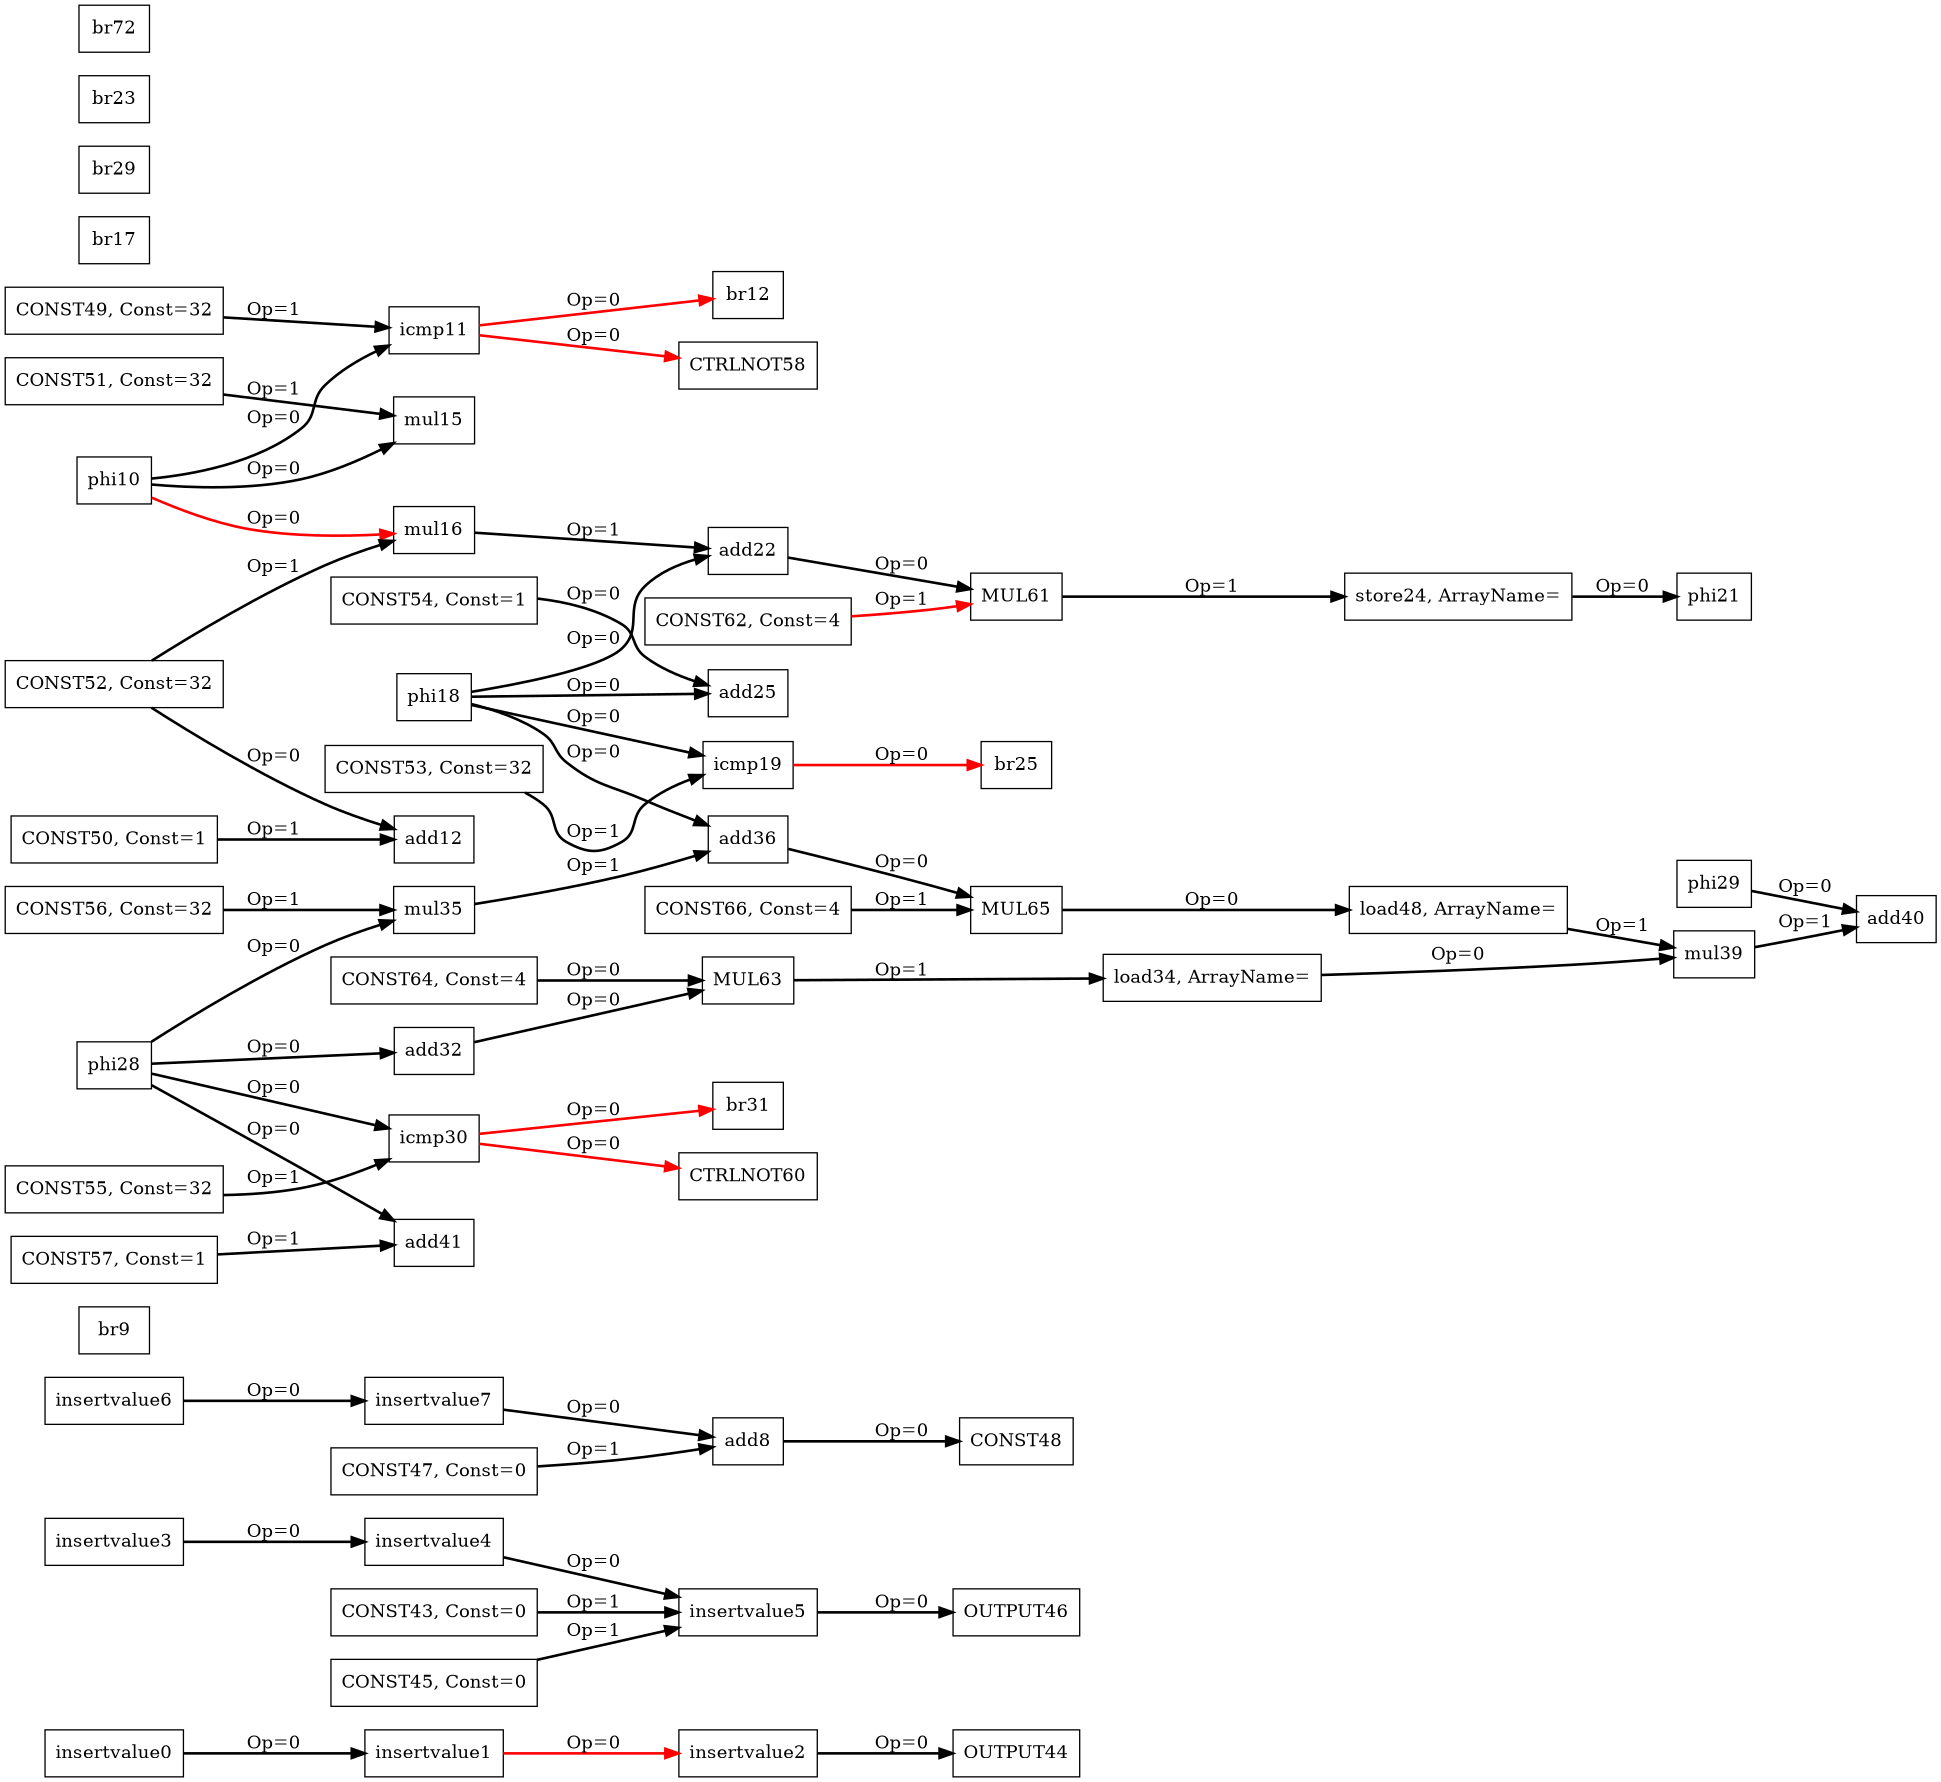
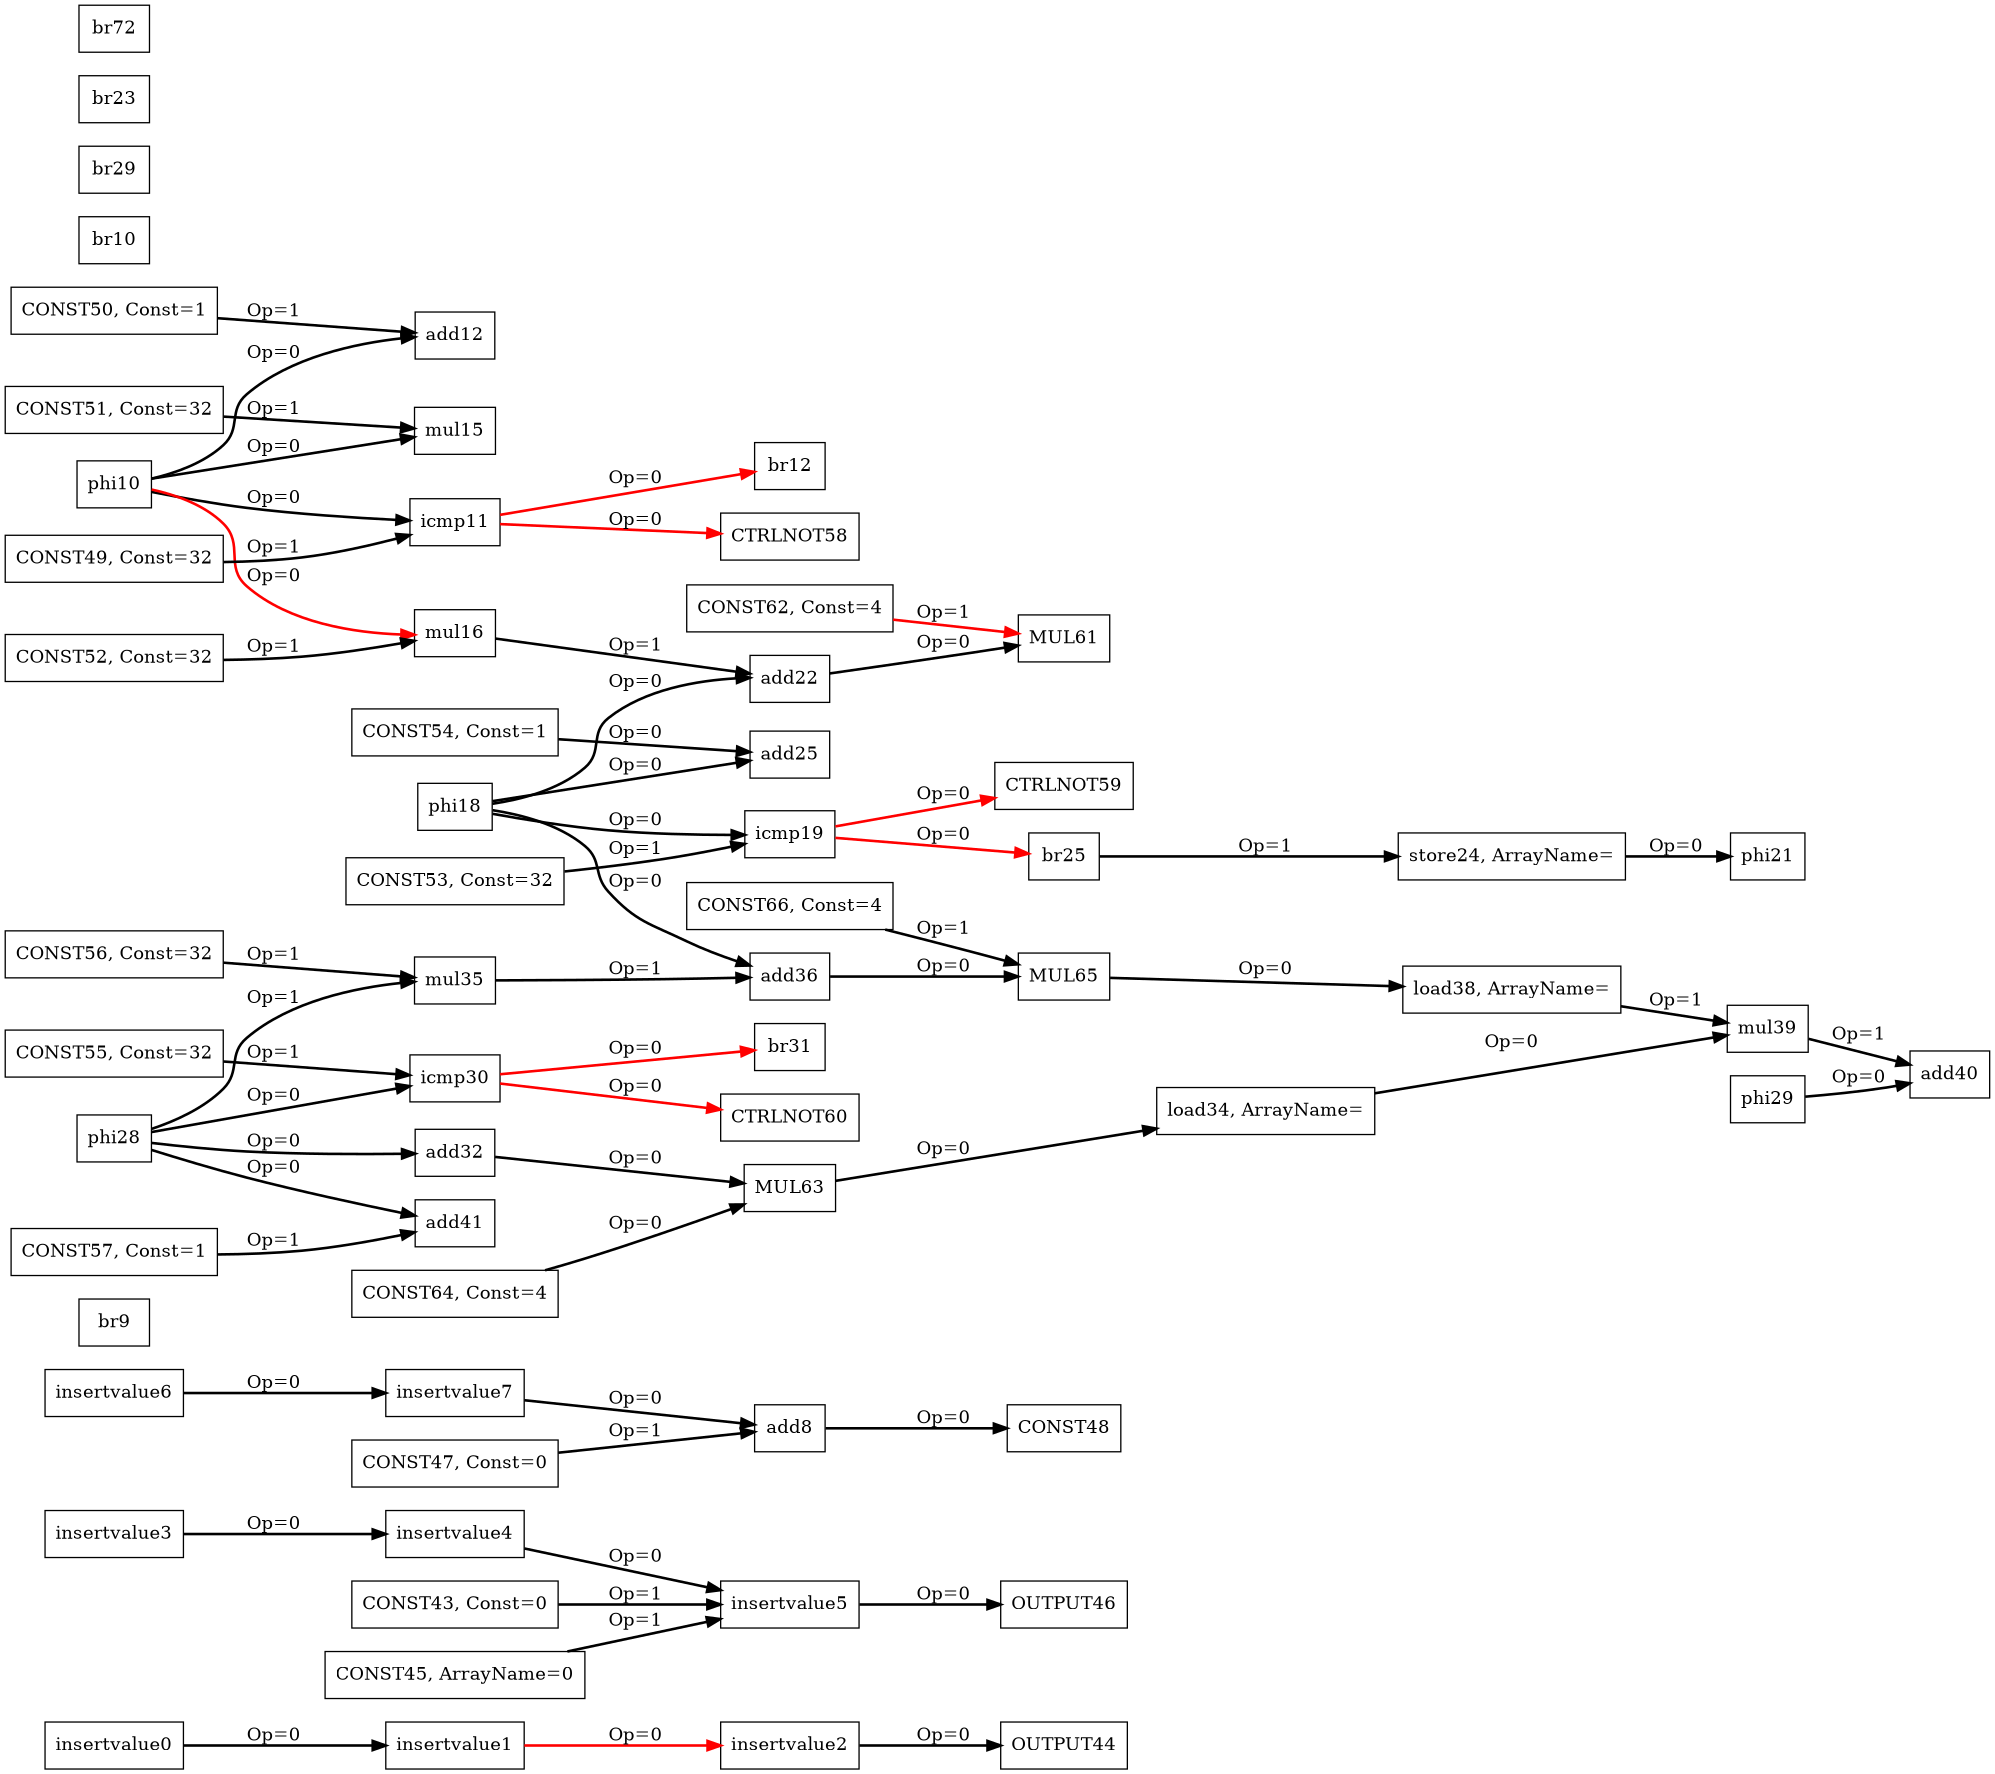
(114, 240) -> (114, 240)
(1197, 597) -> (1242, 856)
(263, 773) -> (259, 385)
none -> (1064, 786)
(1458, 910) -> (1512, 990)
(274, 947) -> (274, 998)
(902, 971) -> (944, 1150)
(434, 1683) -> (455, 1675)
